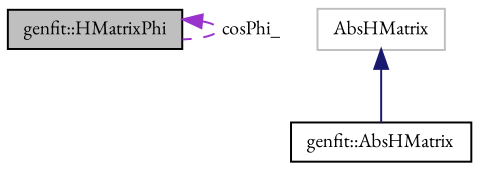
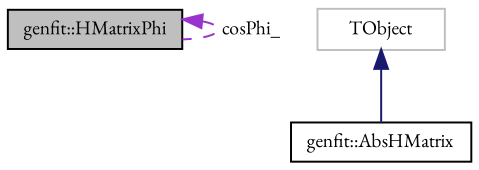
(381, 29) -> (381, 29)
